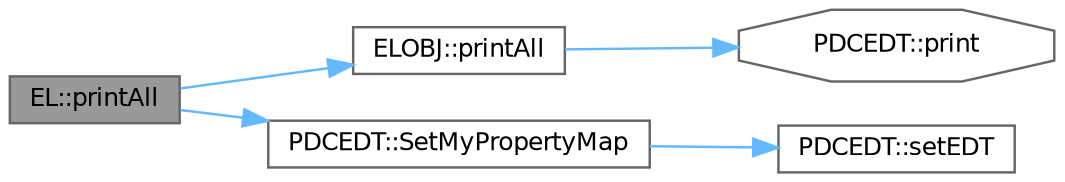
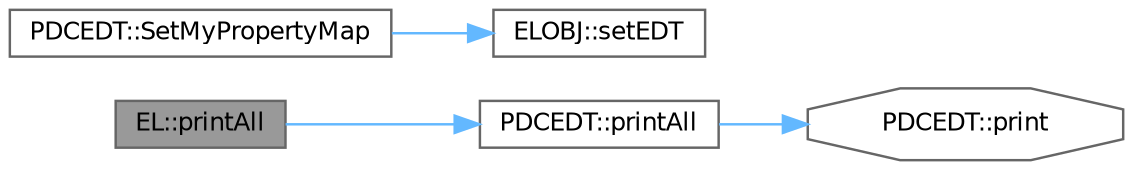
(459, 51) -> (599, 124)
(212, 114) -> none
(897, 149) -> (599, 33)
